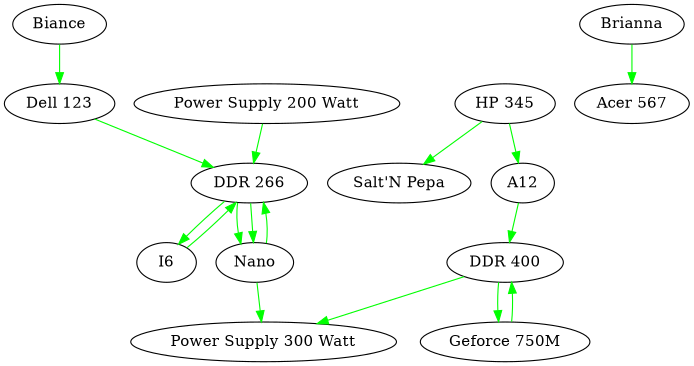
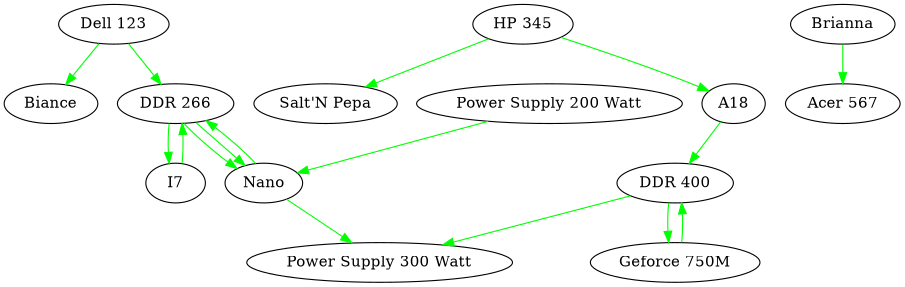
(60, 59) -> (86, 60)
(259, 138) -> (398, 146)
(523, 183) -> (734, 104)
(167, 262) -> (176, 183)
